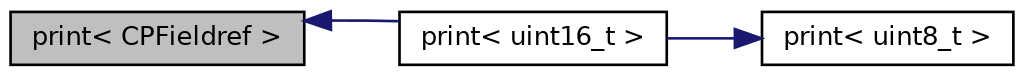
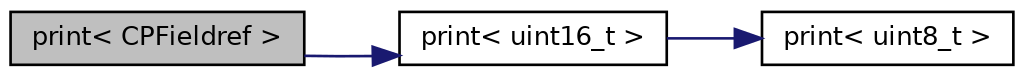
(365, 21) -> (338, 56)
